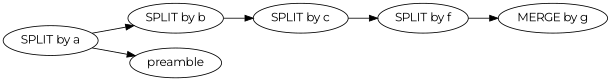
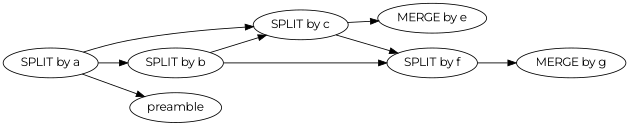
none -> (432, 18)
none -> (164, 35)
none -> (301, 63)
